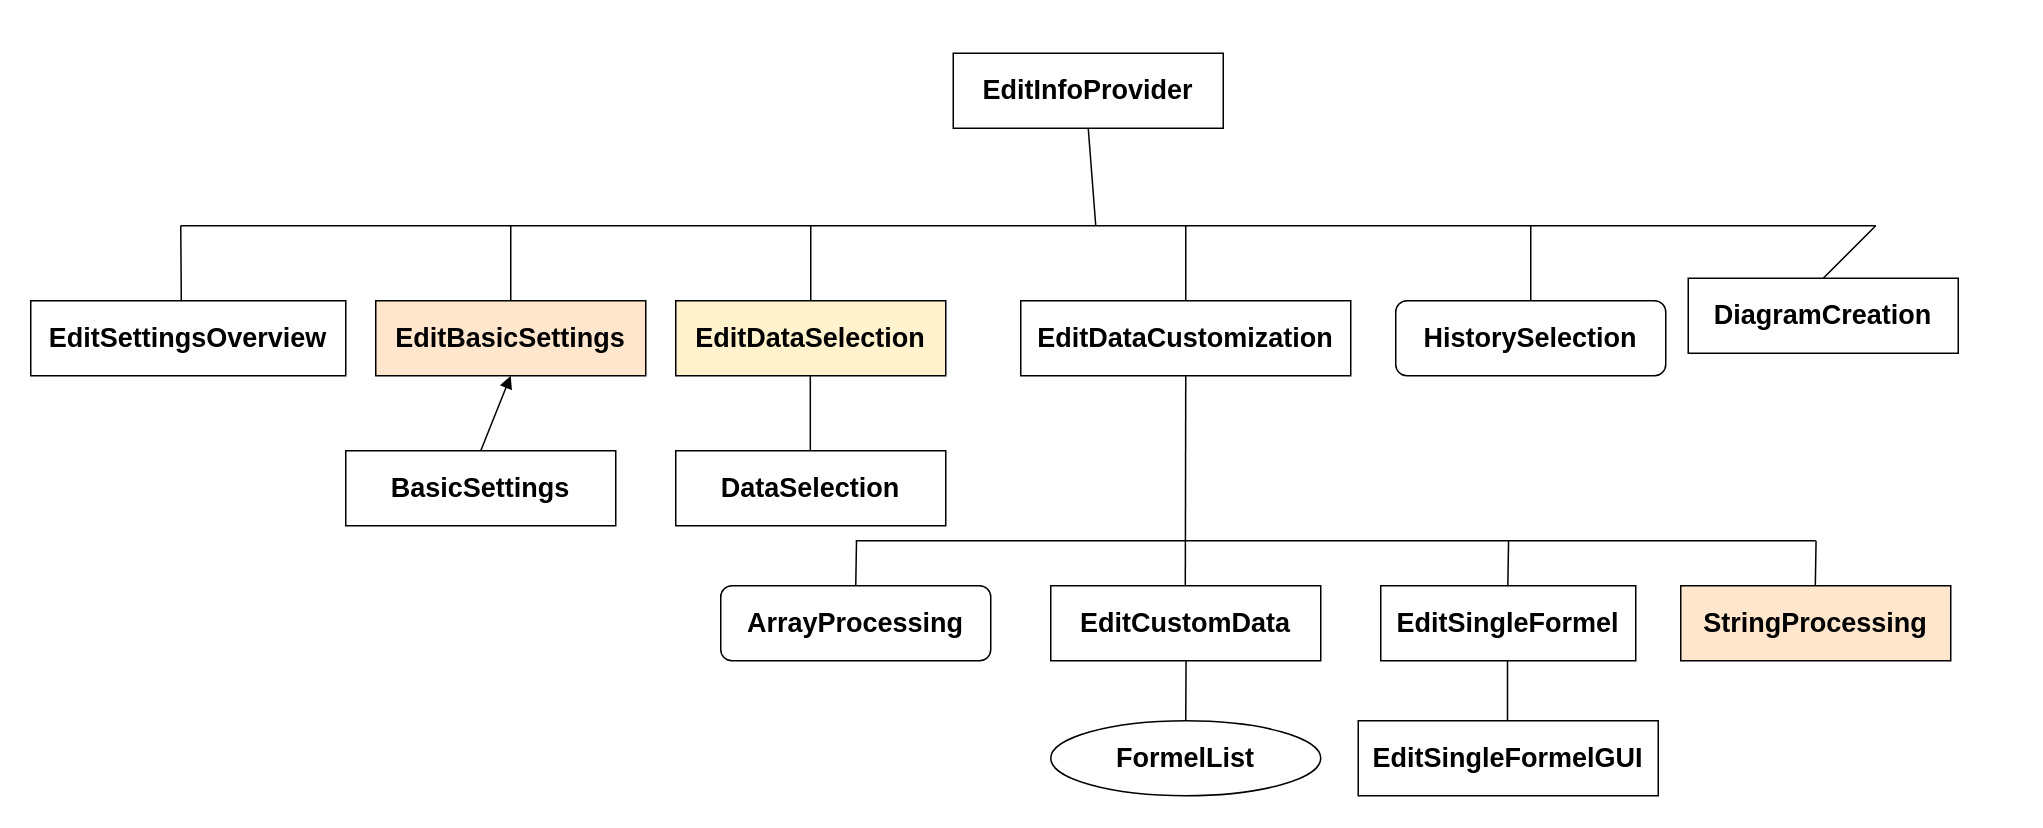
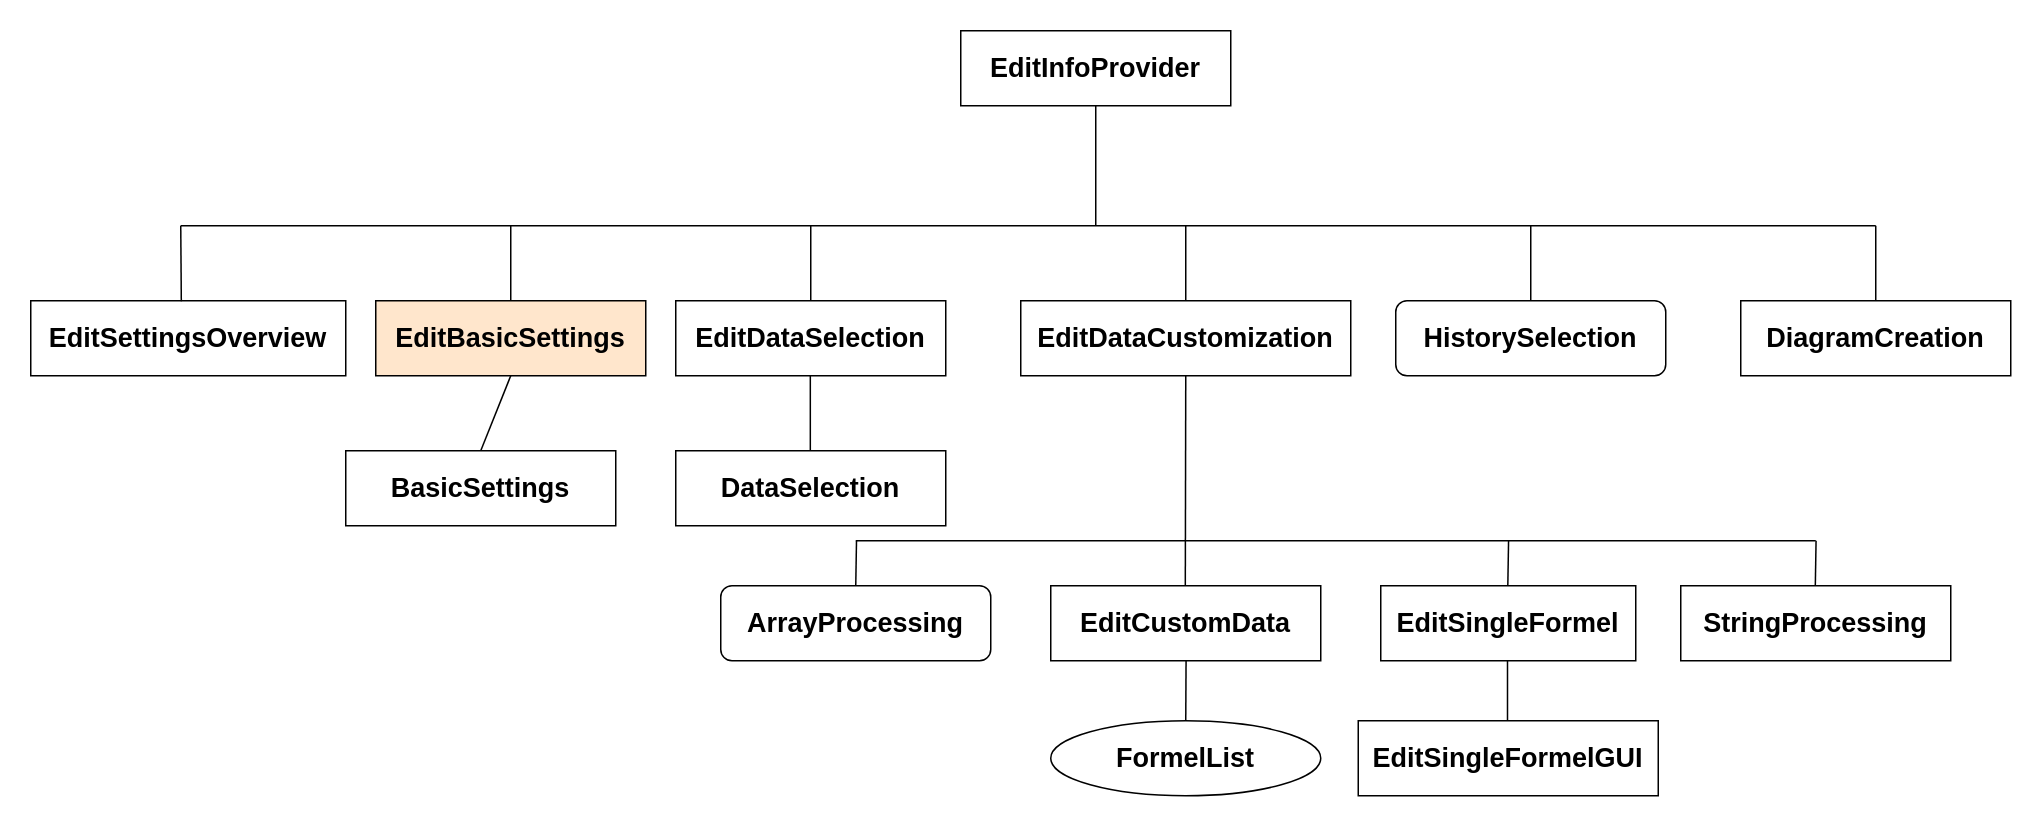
(1088, 91) -> (1096, 68)
(1823, 316) -> (1876, 338)
(811, 338) -> (811, 338)
(506, 388) -> (508, 382)
(1816, 623) -> (1816, 623)
